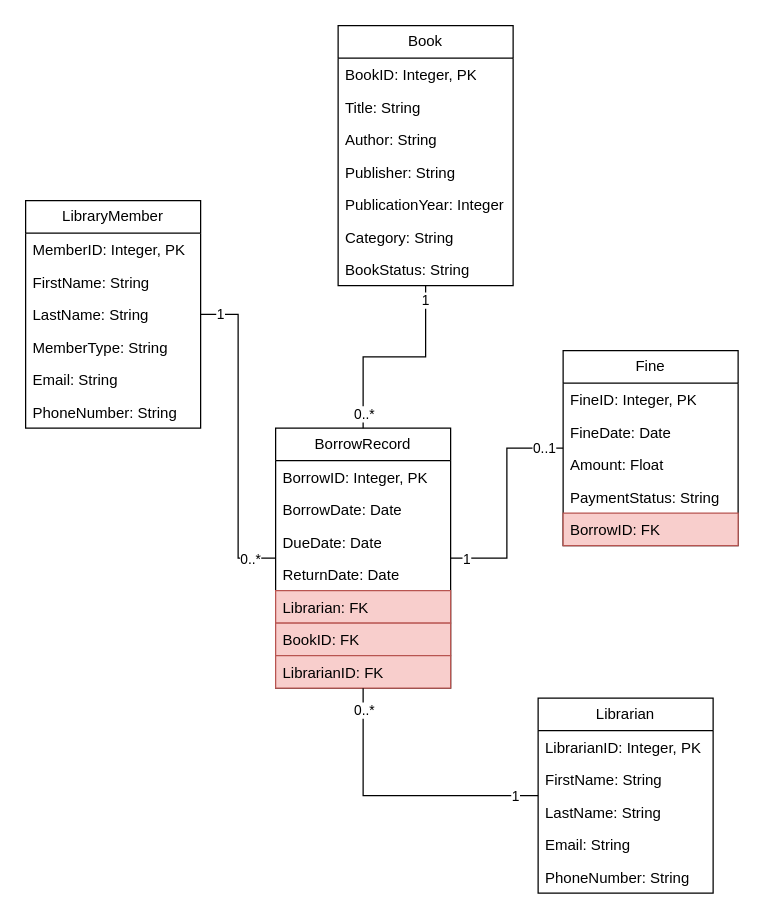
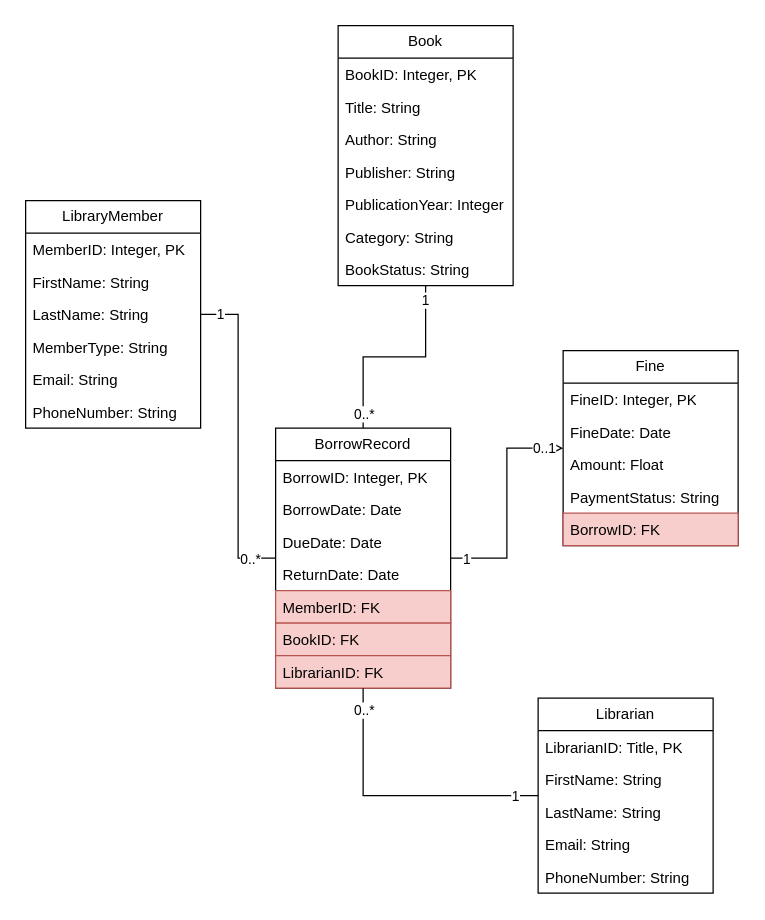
(558, 448) -> (554, 448)
(330, 608) -> (330, 608)
(627, 757) -> (622, 748)
